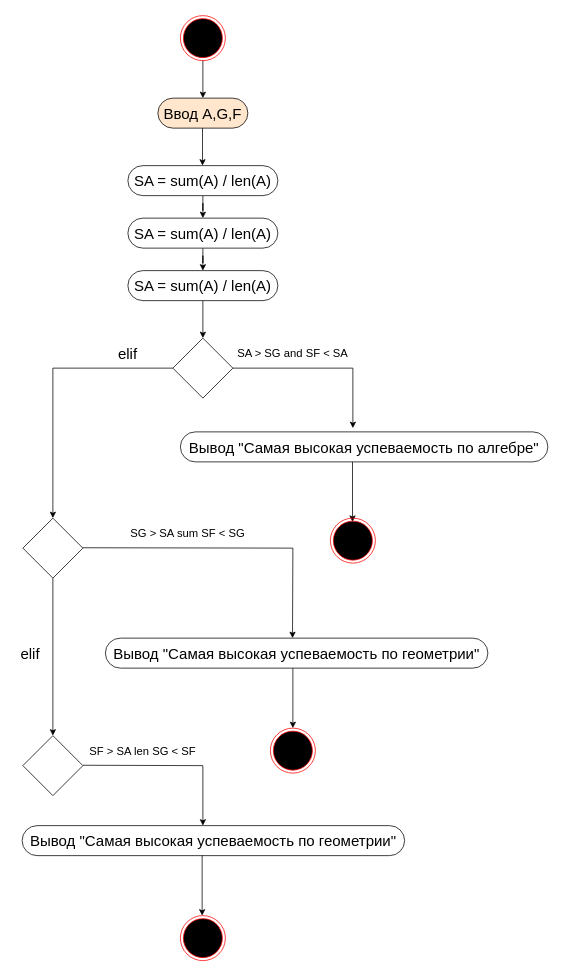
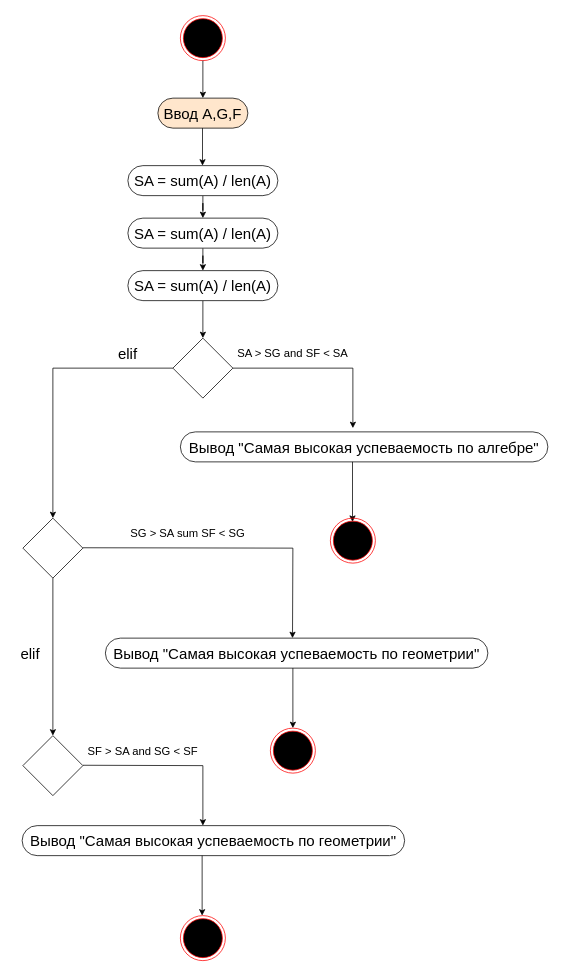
(143, 750) -> (143, 750)
